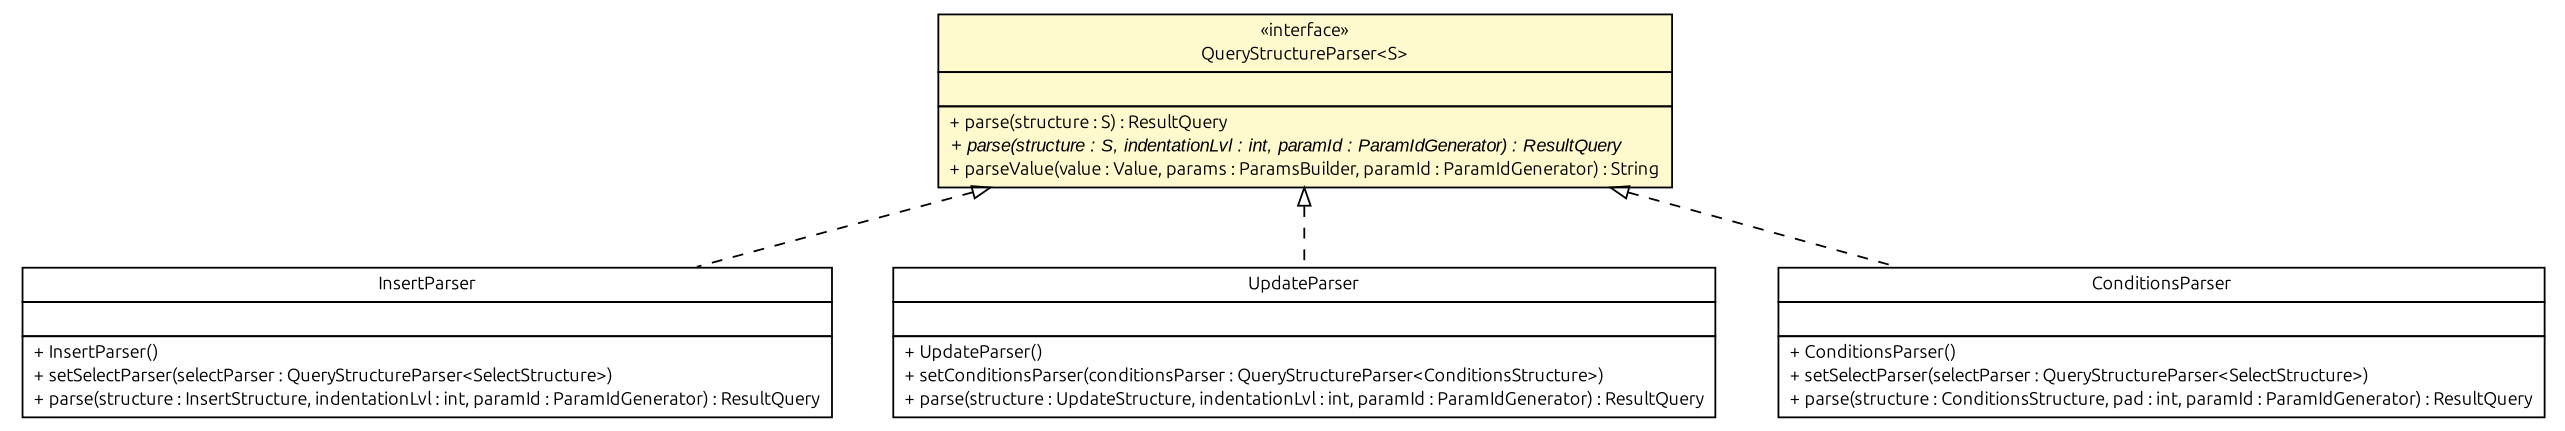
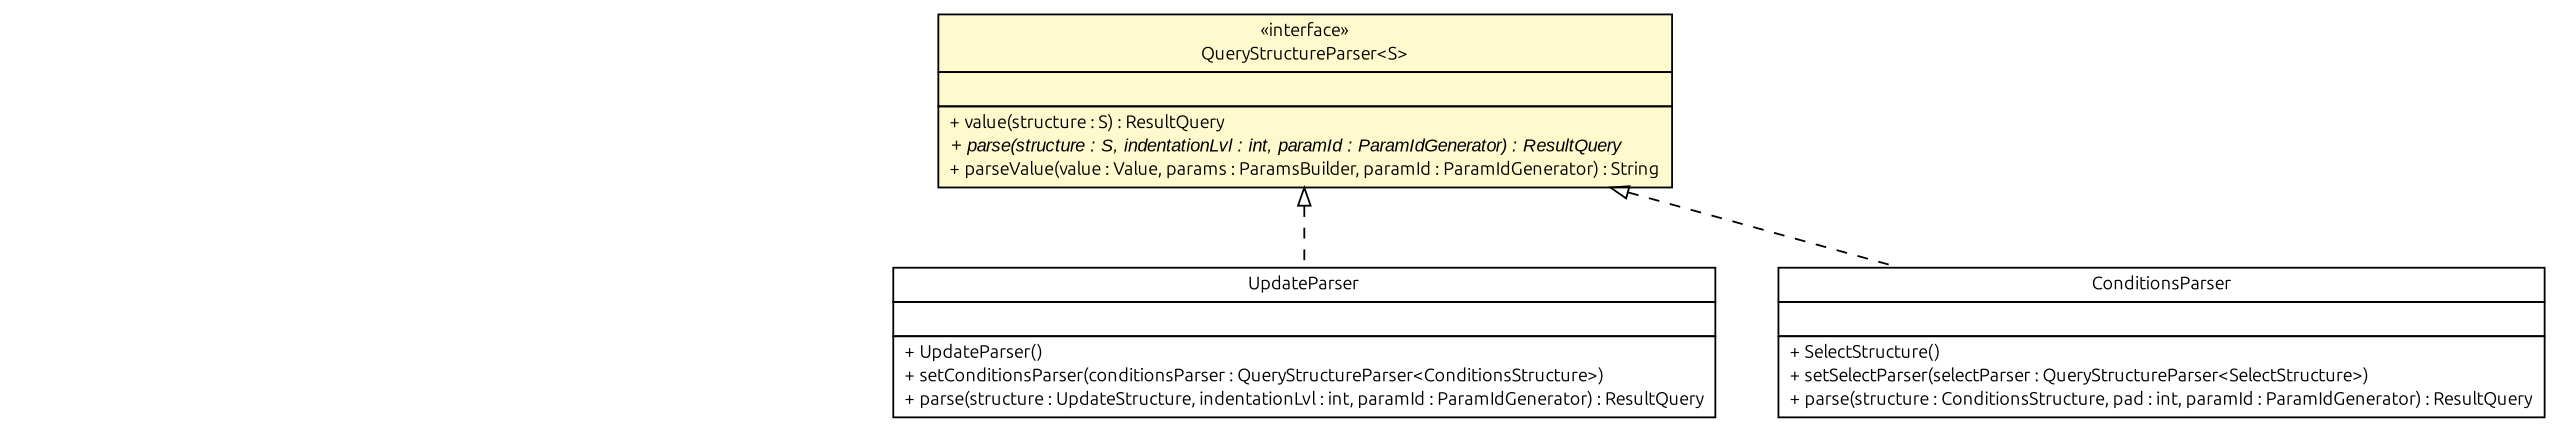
(1089, 123) -> (1087, 123)
(426, 342) -> none
(1873, 352) -> (1865, 352)
